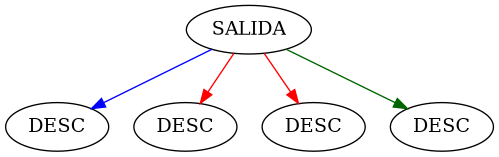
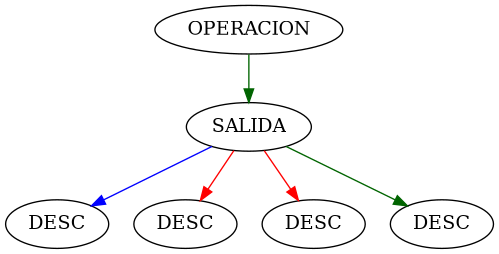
none -> (249, 30)
